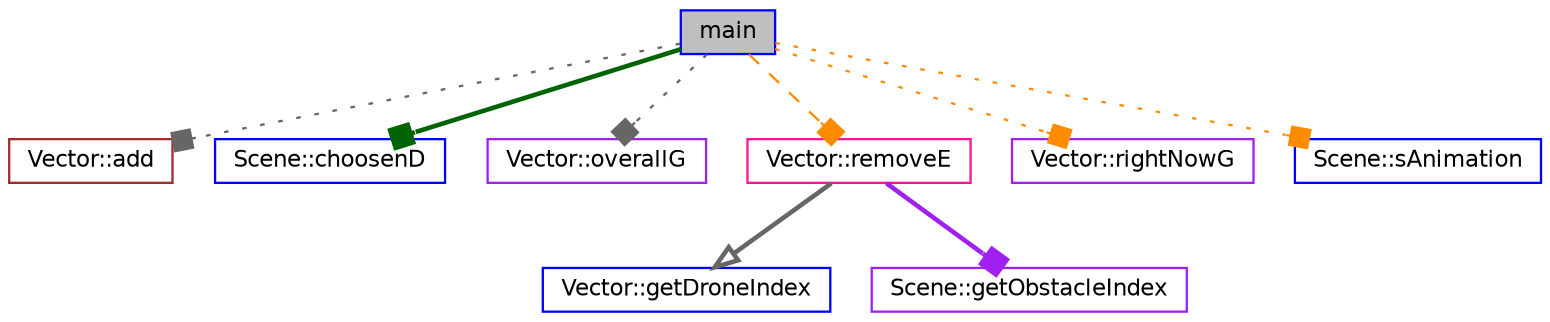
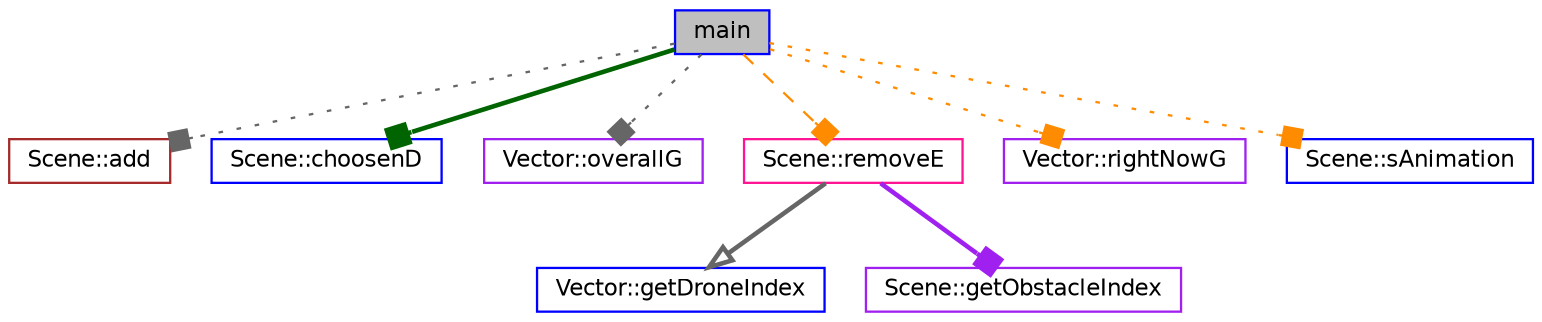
(91, 161) -> (90, 161)
(859, 161) -> (853, 161)
